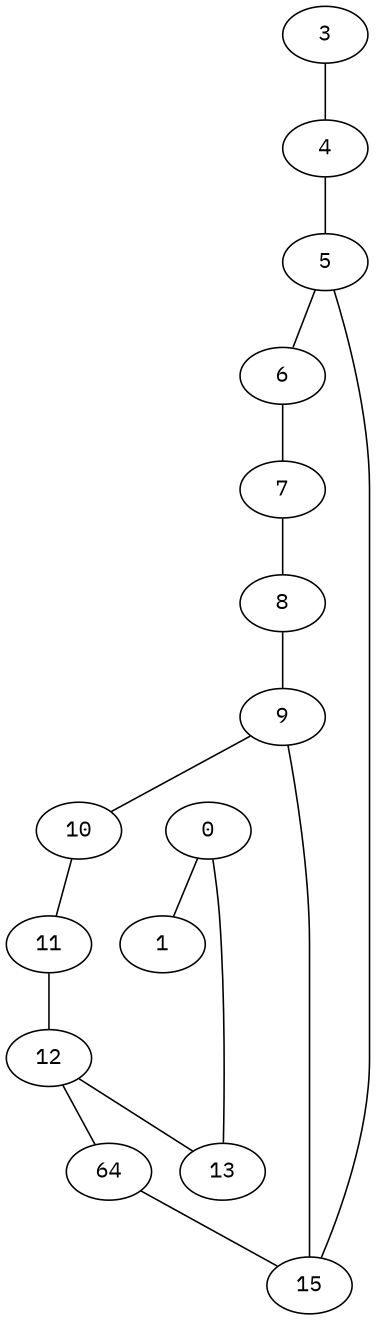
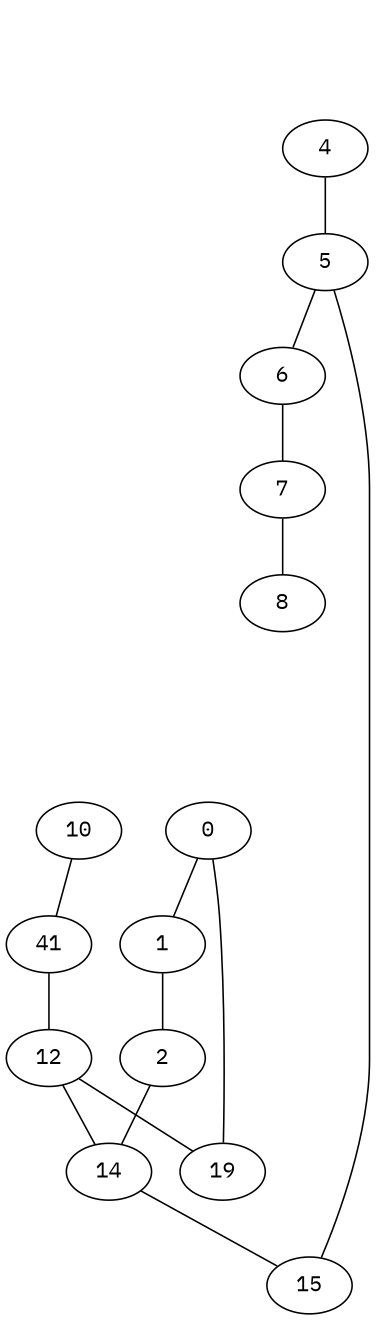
(325, 35) -> none
(283, 717) -> none
(49, 944) -> (49, 944)
none -> (163, 1058)
(109, 1172) -> (109, 1172)
(223, 1172) -> (223, 1172)
